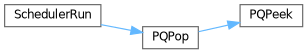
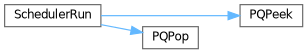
(213, 28) -> (164, 16)
